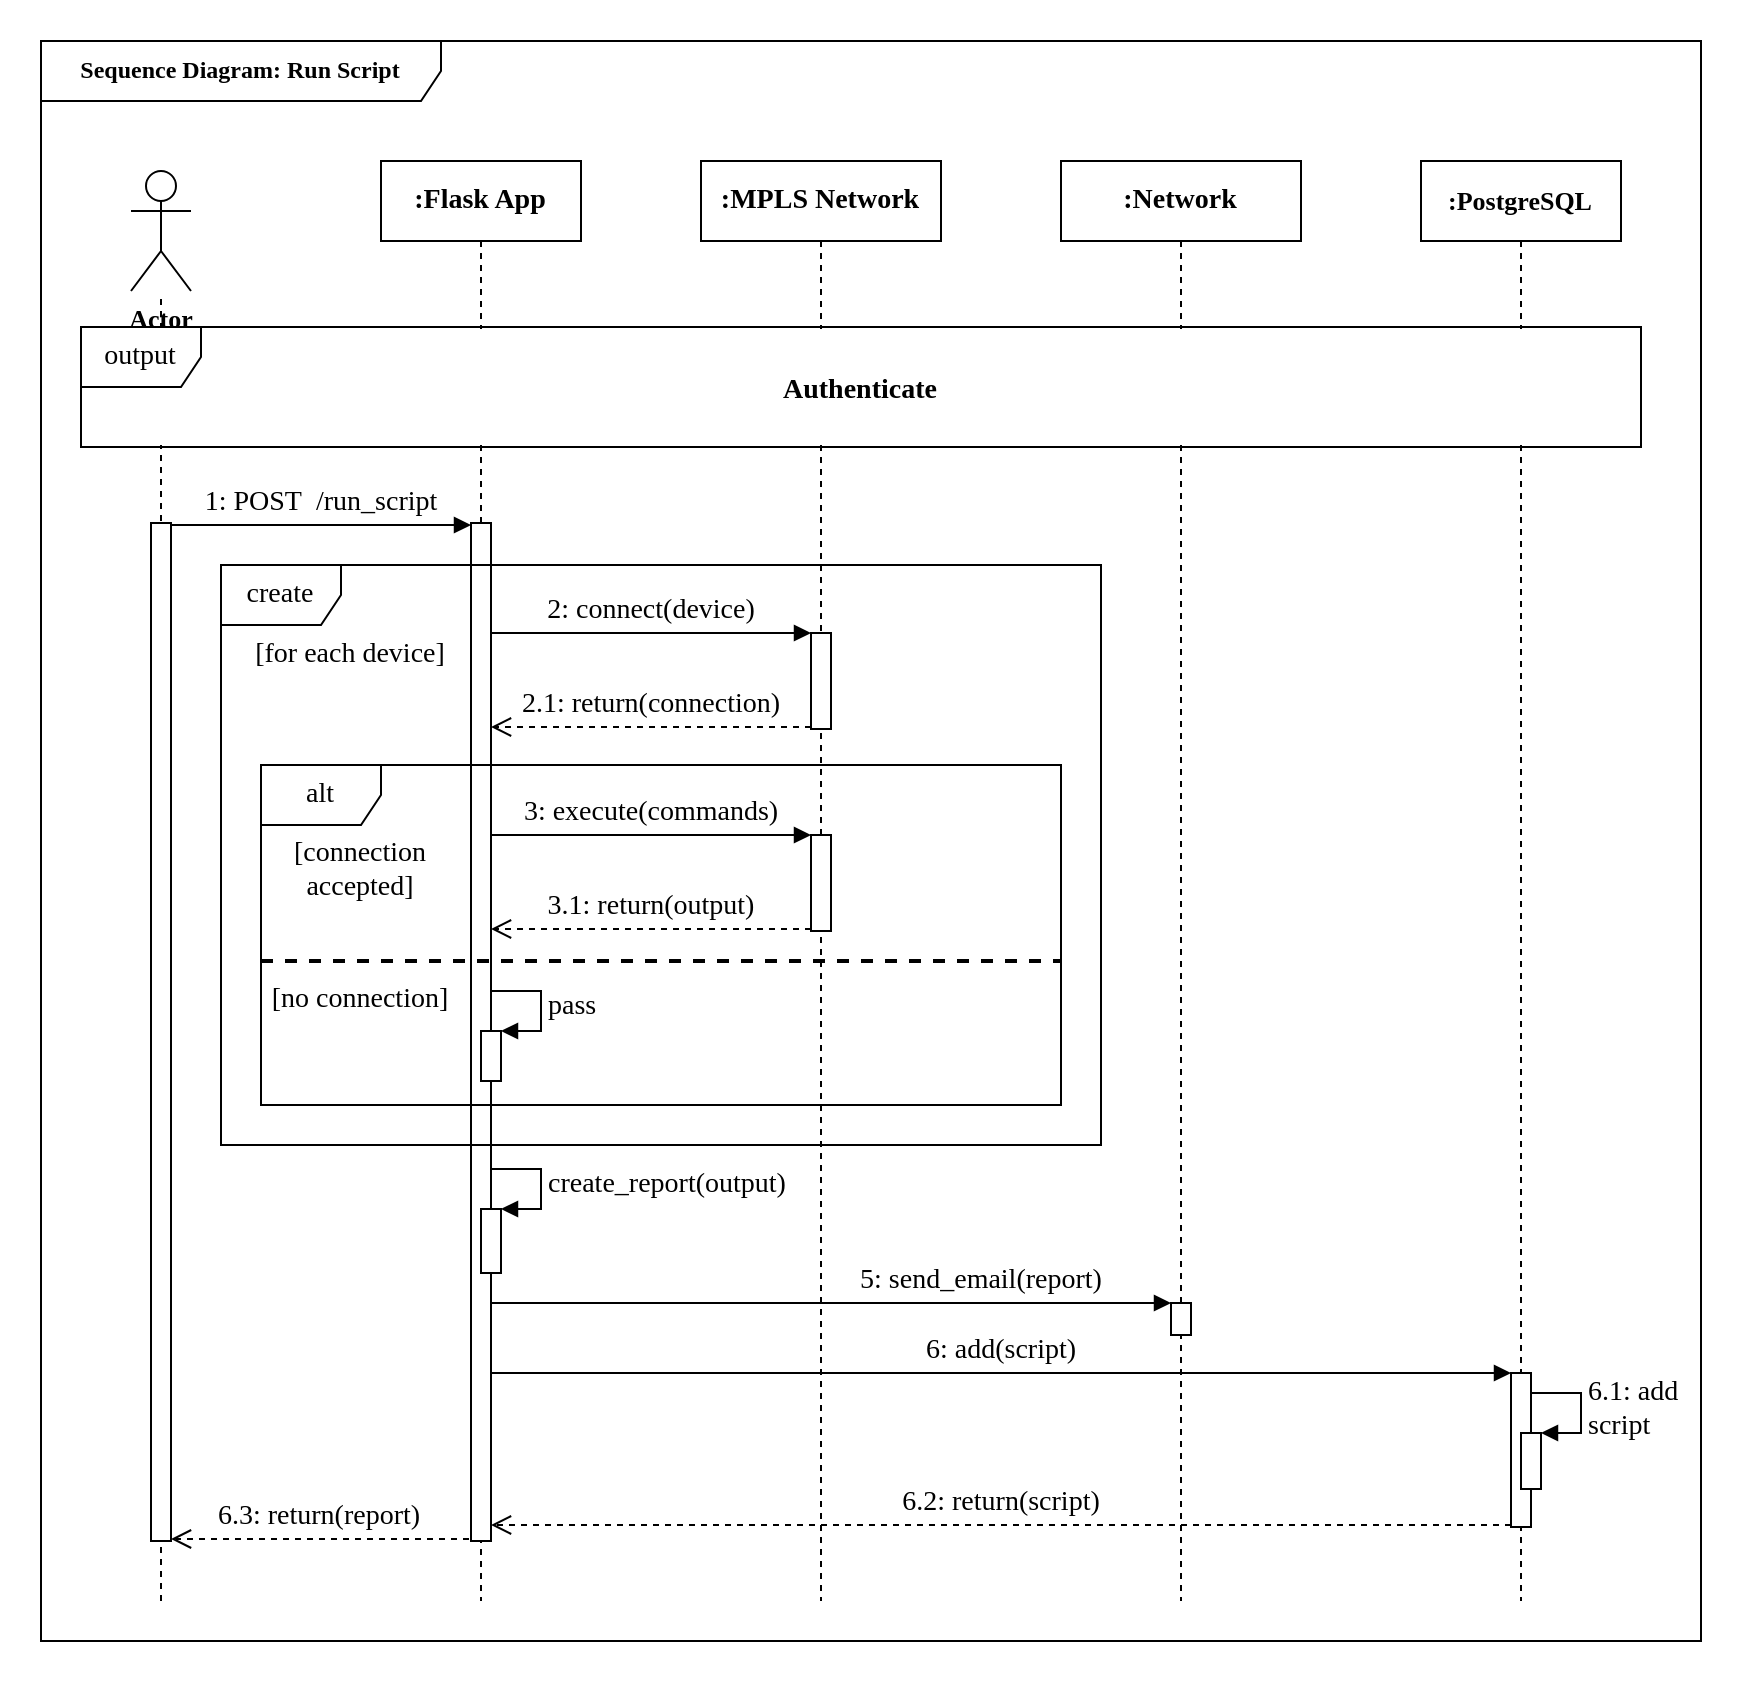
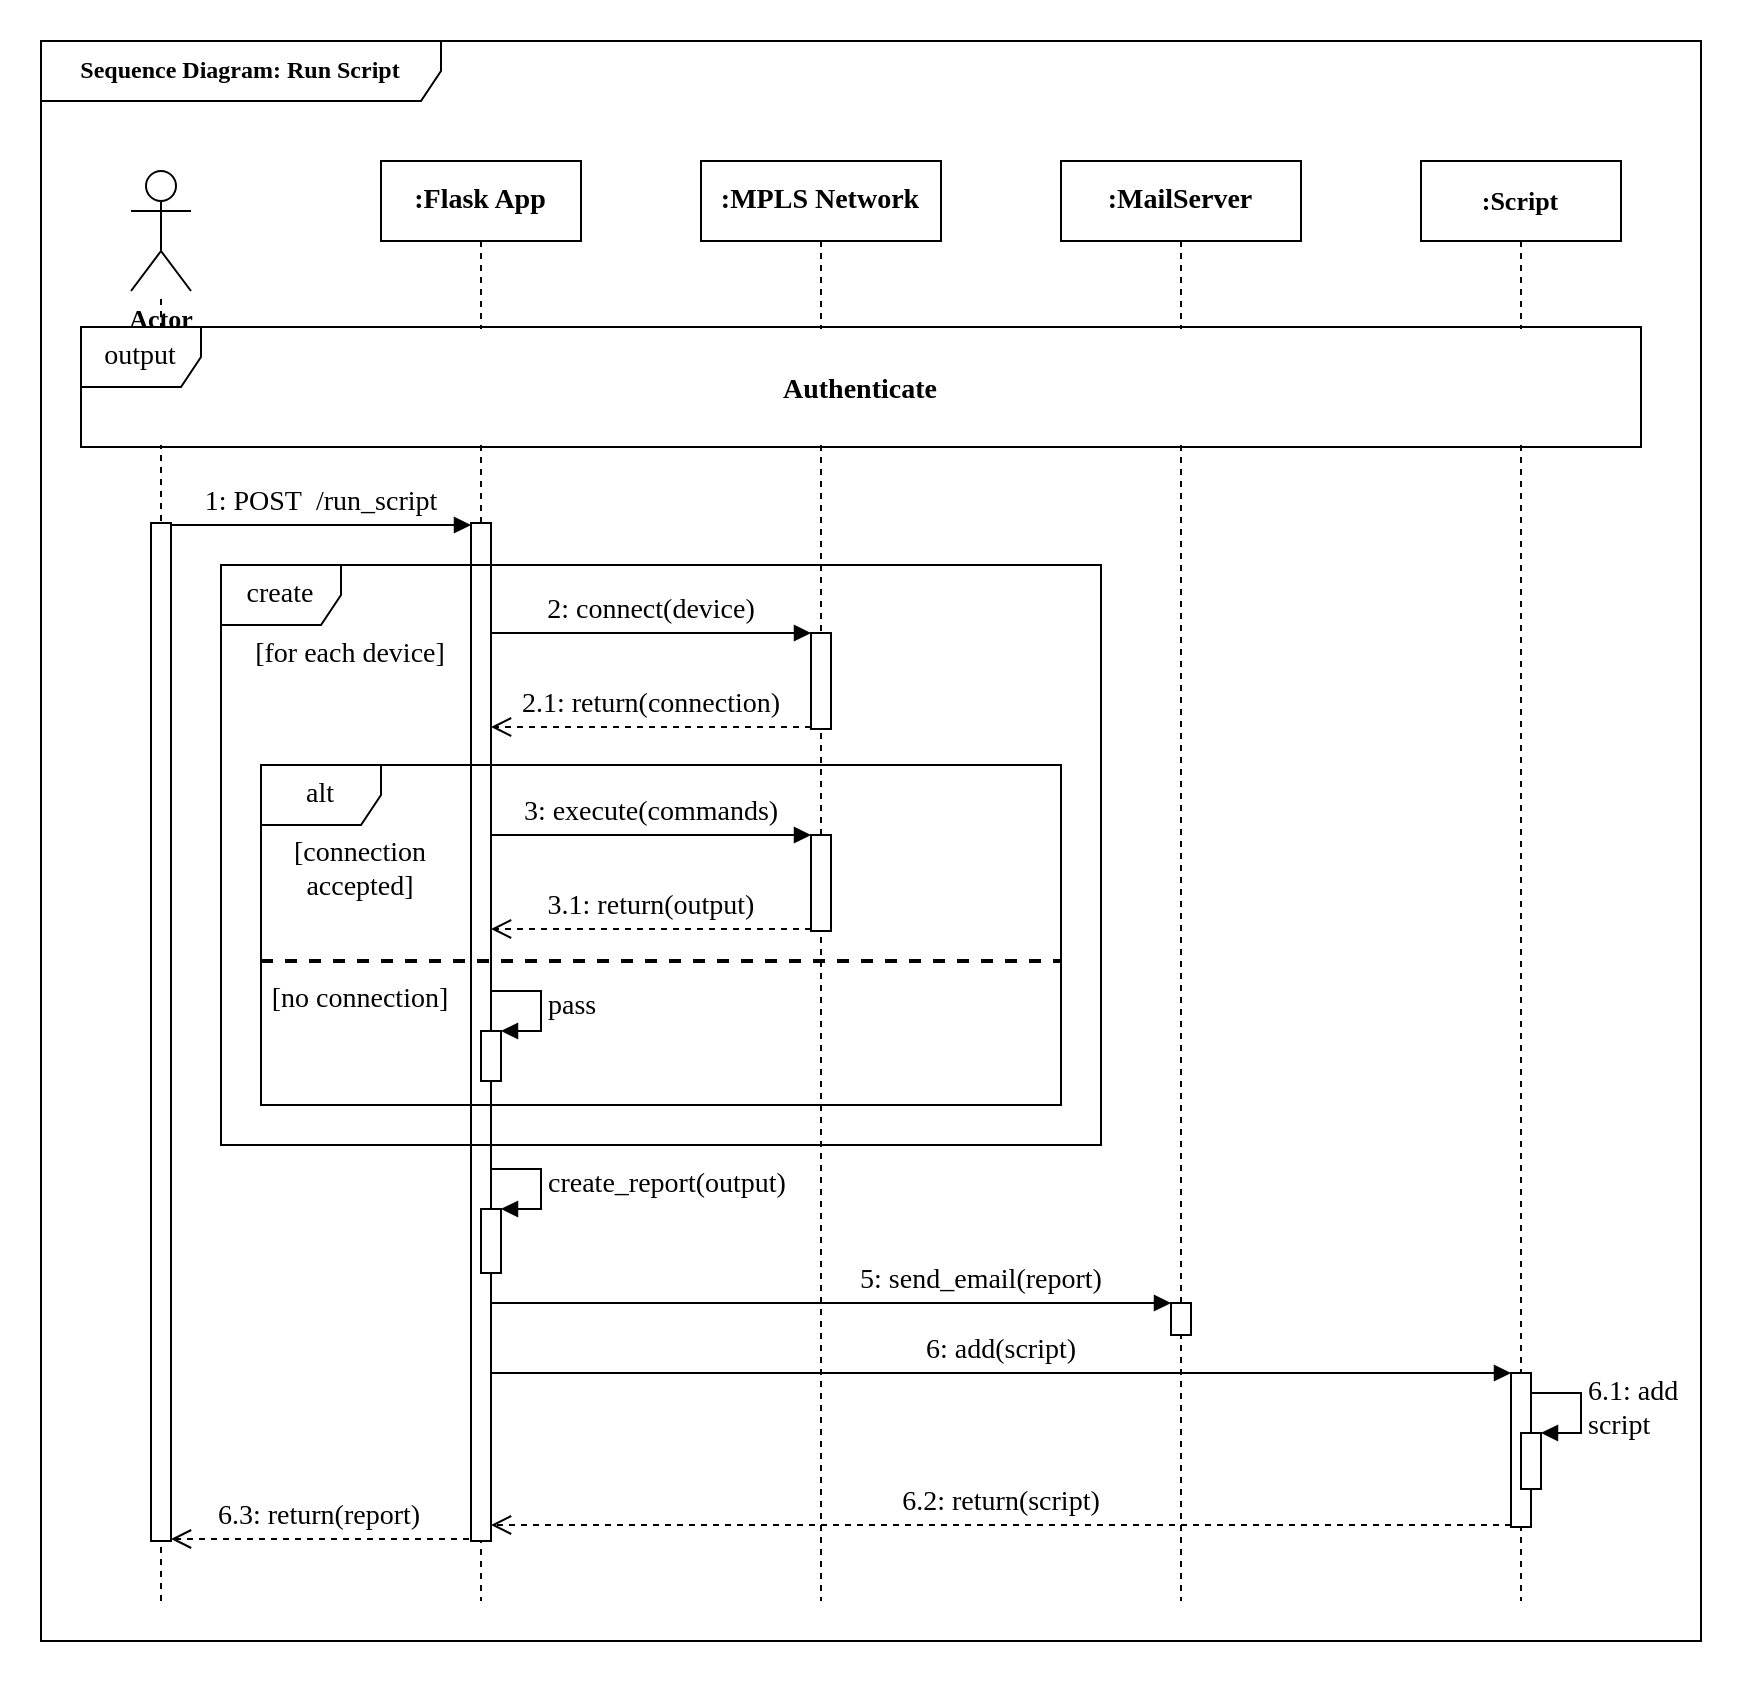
(1181, 201) -> (1181, 201)
(1521, 201) -> (1521, 201)
